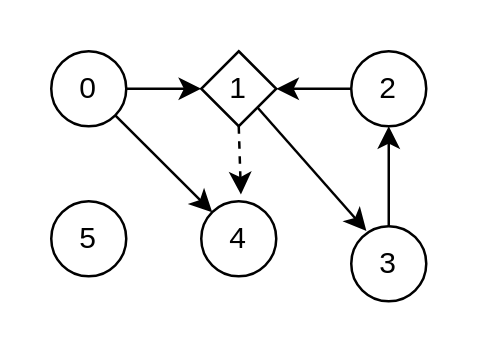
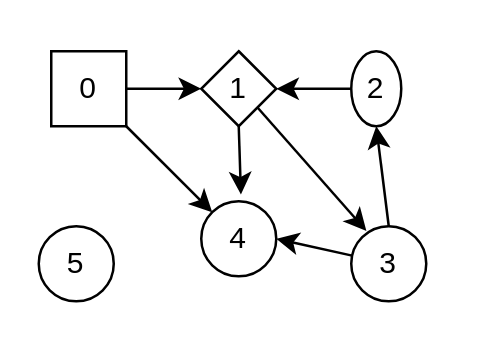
(89, 89) -> (89, 89)
(389, 89) -> (376, 89)
(240, 151) -> (240, 151)
(89, 239) -> (76, 264)
none -> (322, 249)
